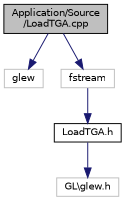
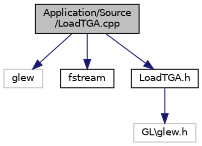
(88, 79) -> (87, 79)
(88, 101) -> (126, 48)
